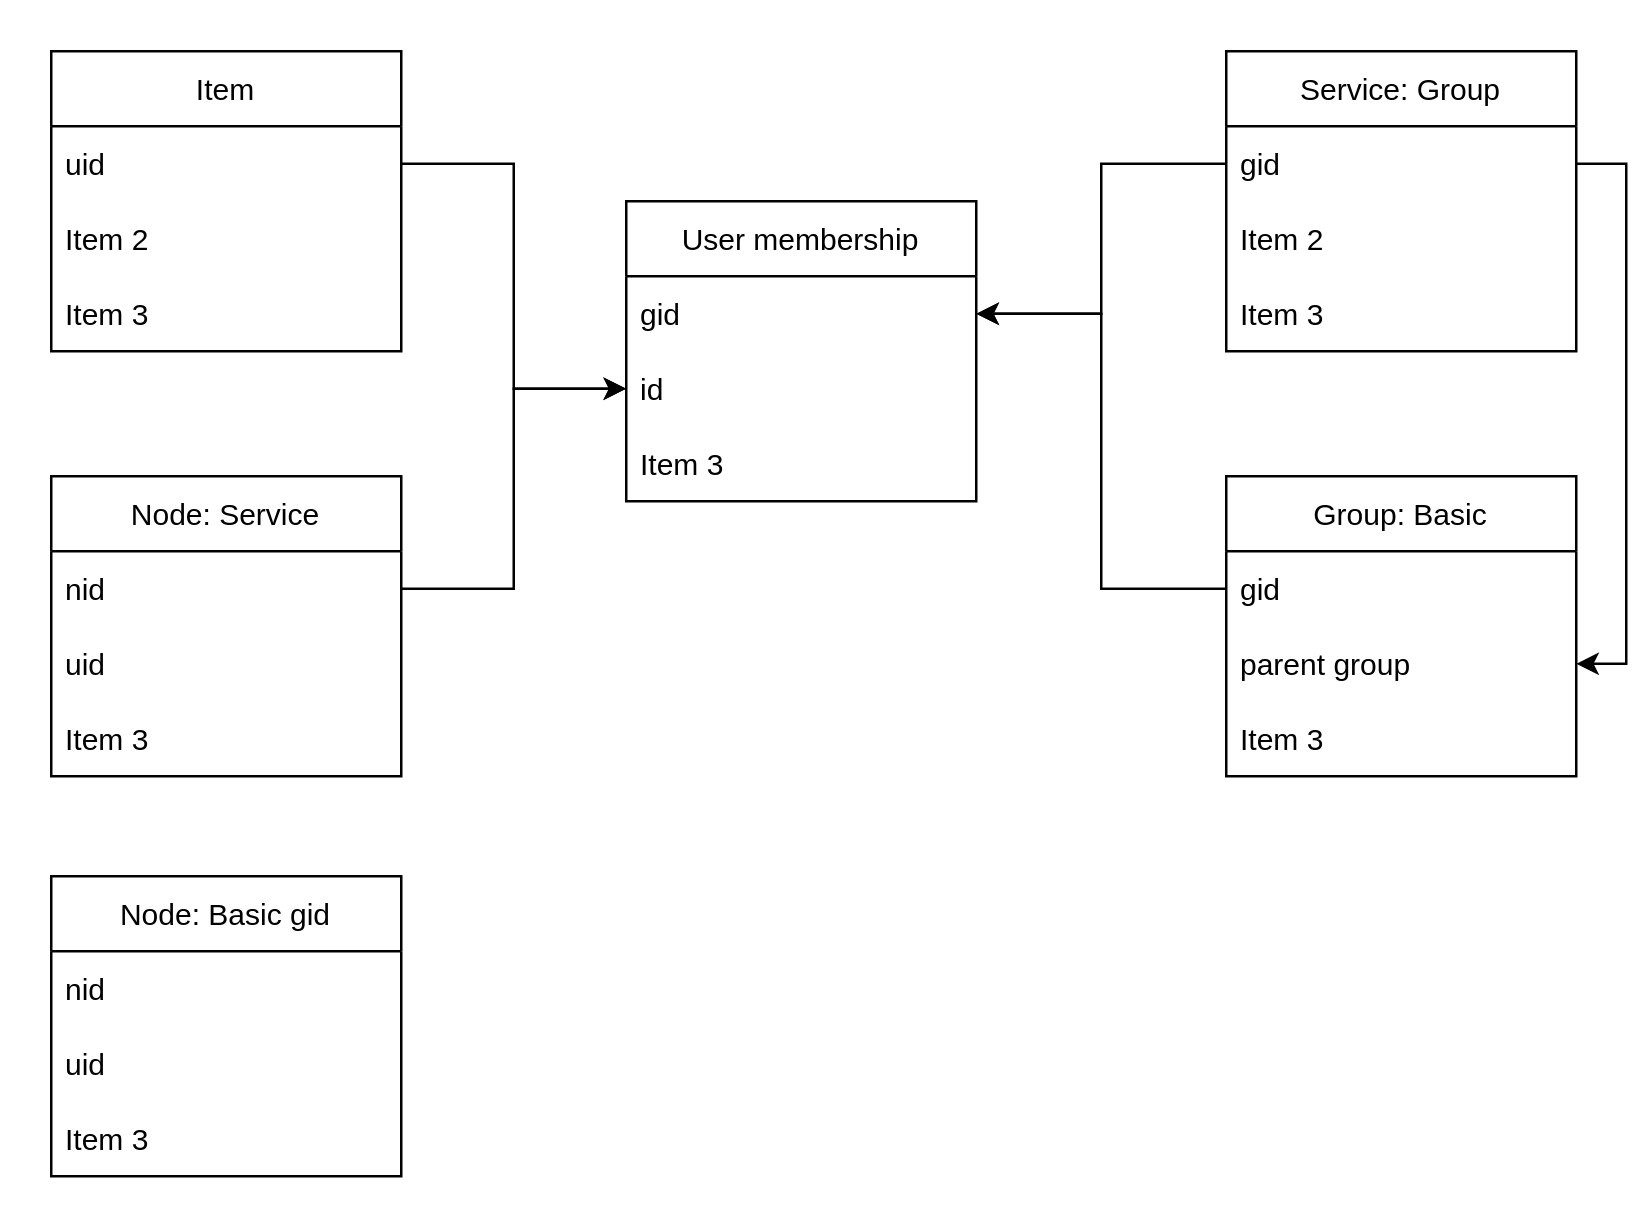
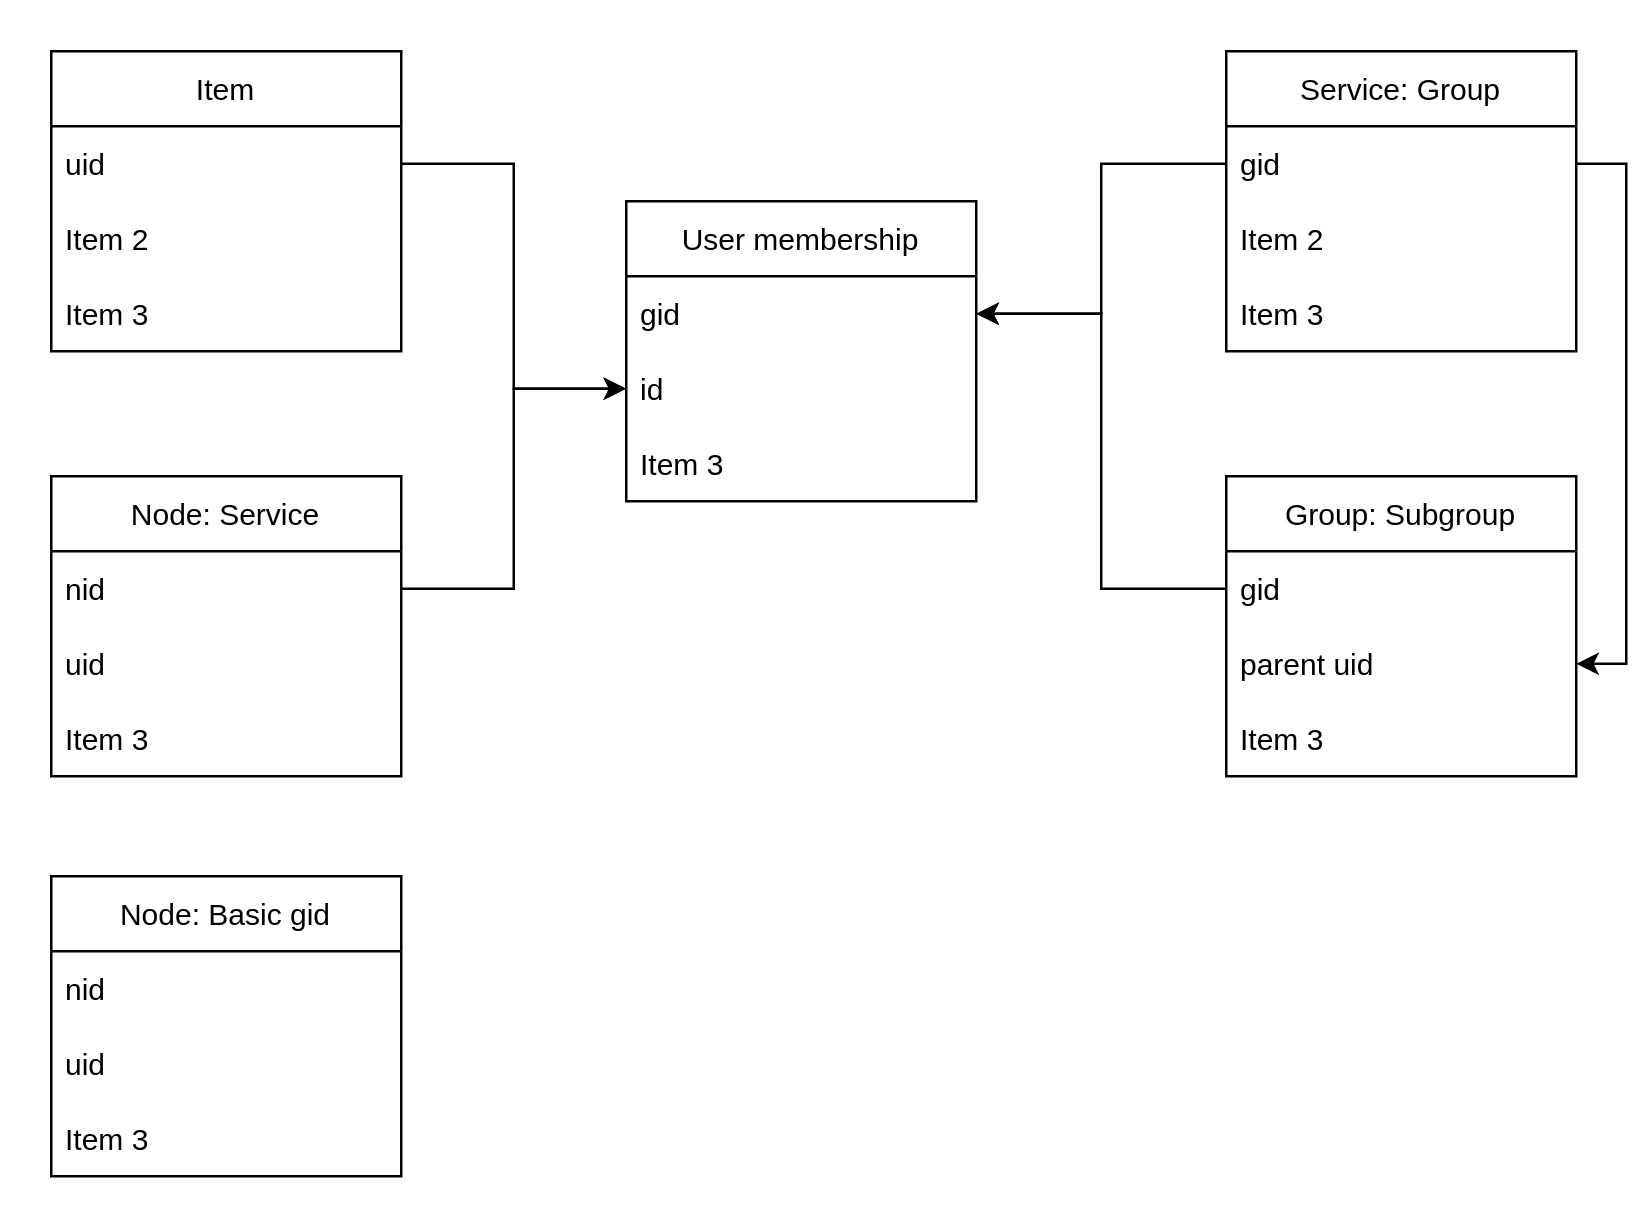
(1400, 515) -> (1400, 515)
(1337, 665) -> (1316, 665)
